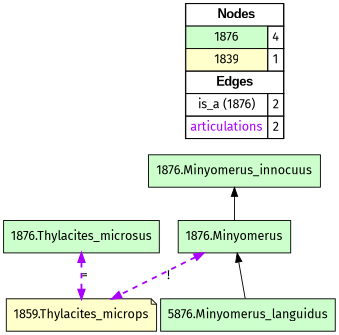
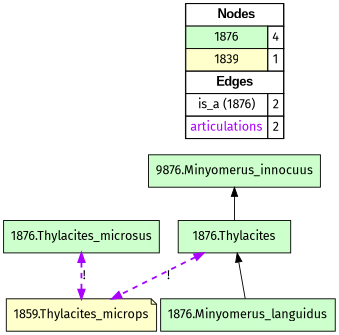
(234, 171) -> (234, 171)
(234, 237) -> (234, 237)
(85, 276) -> (85, 276)
(248, 315) -> (248, 315)
